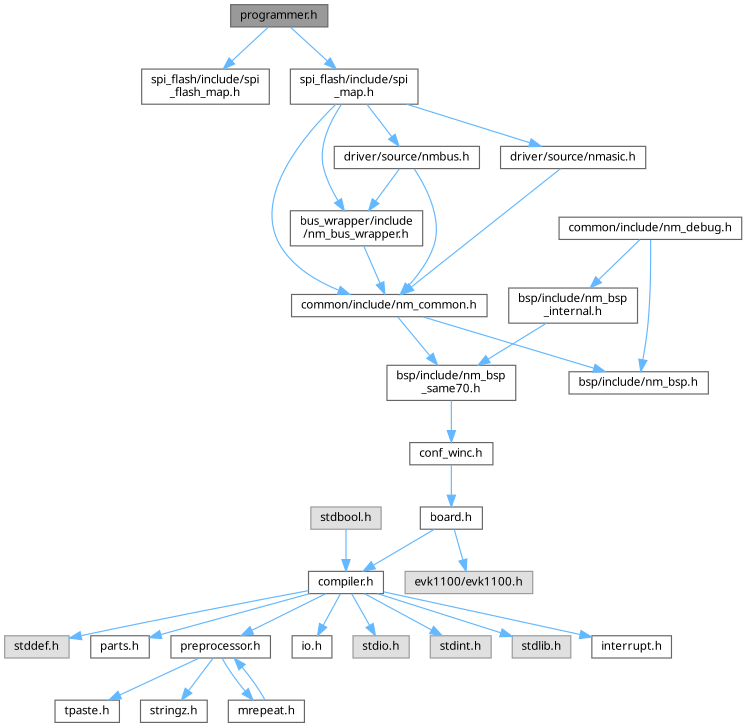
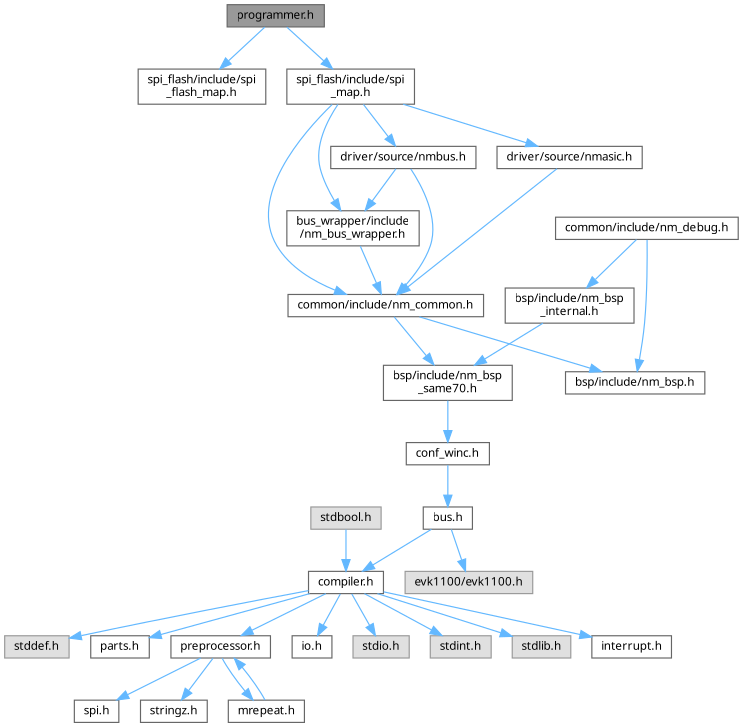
(451, 518) -> (448, 518)
(87, 711) -> (97, 711)
